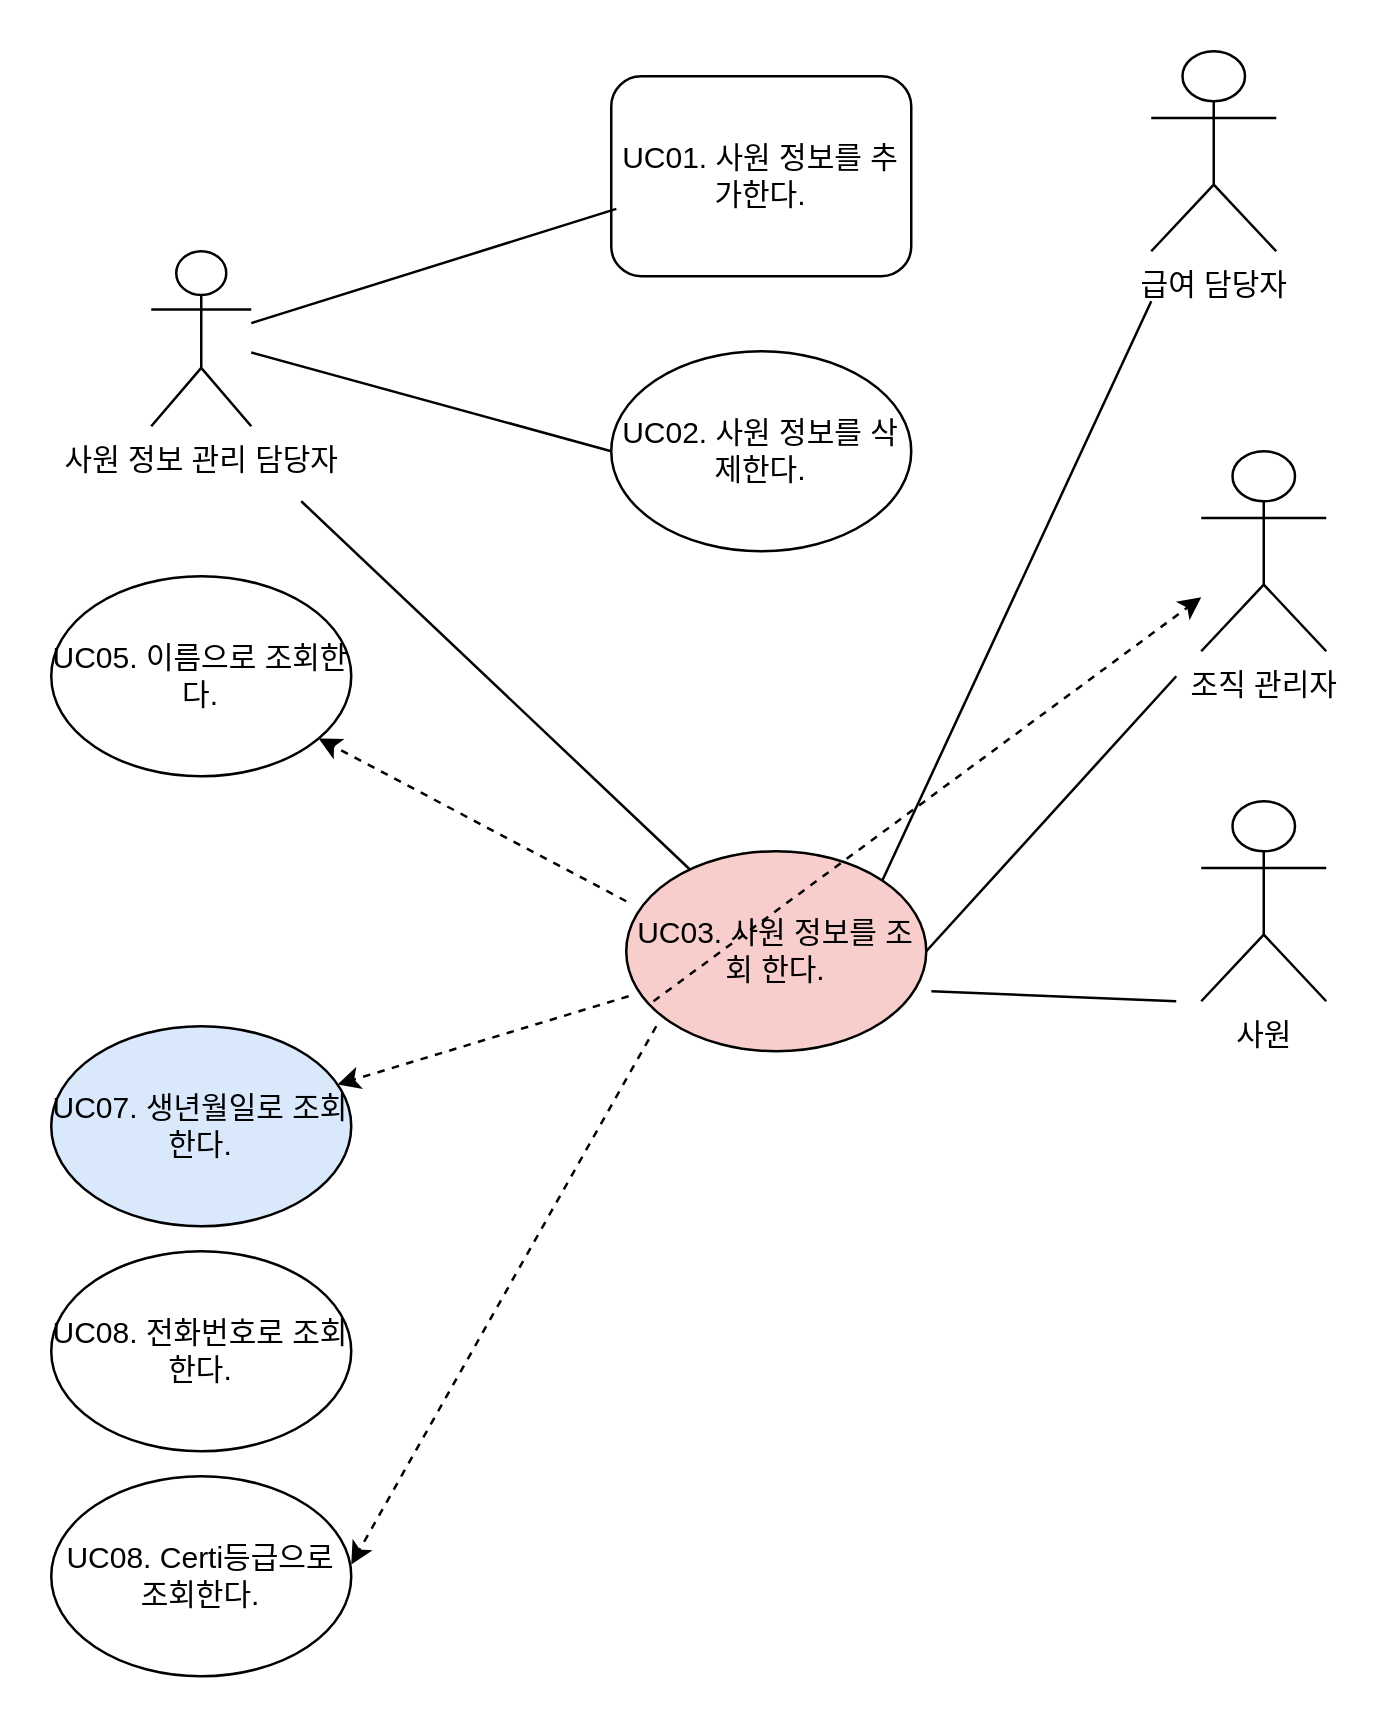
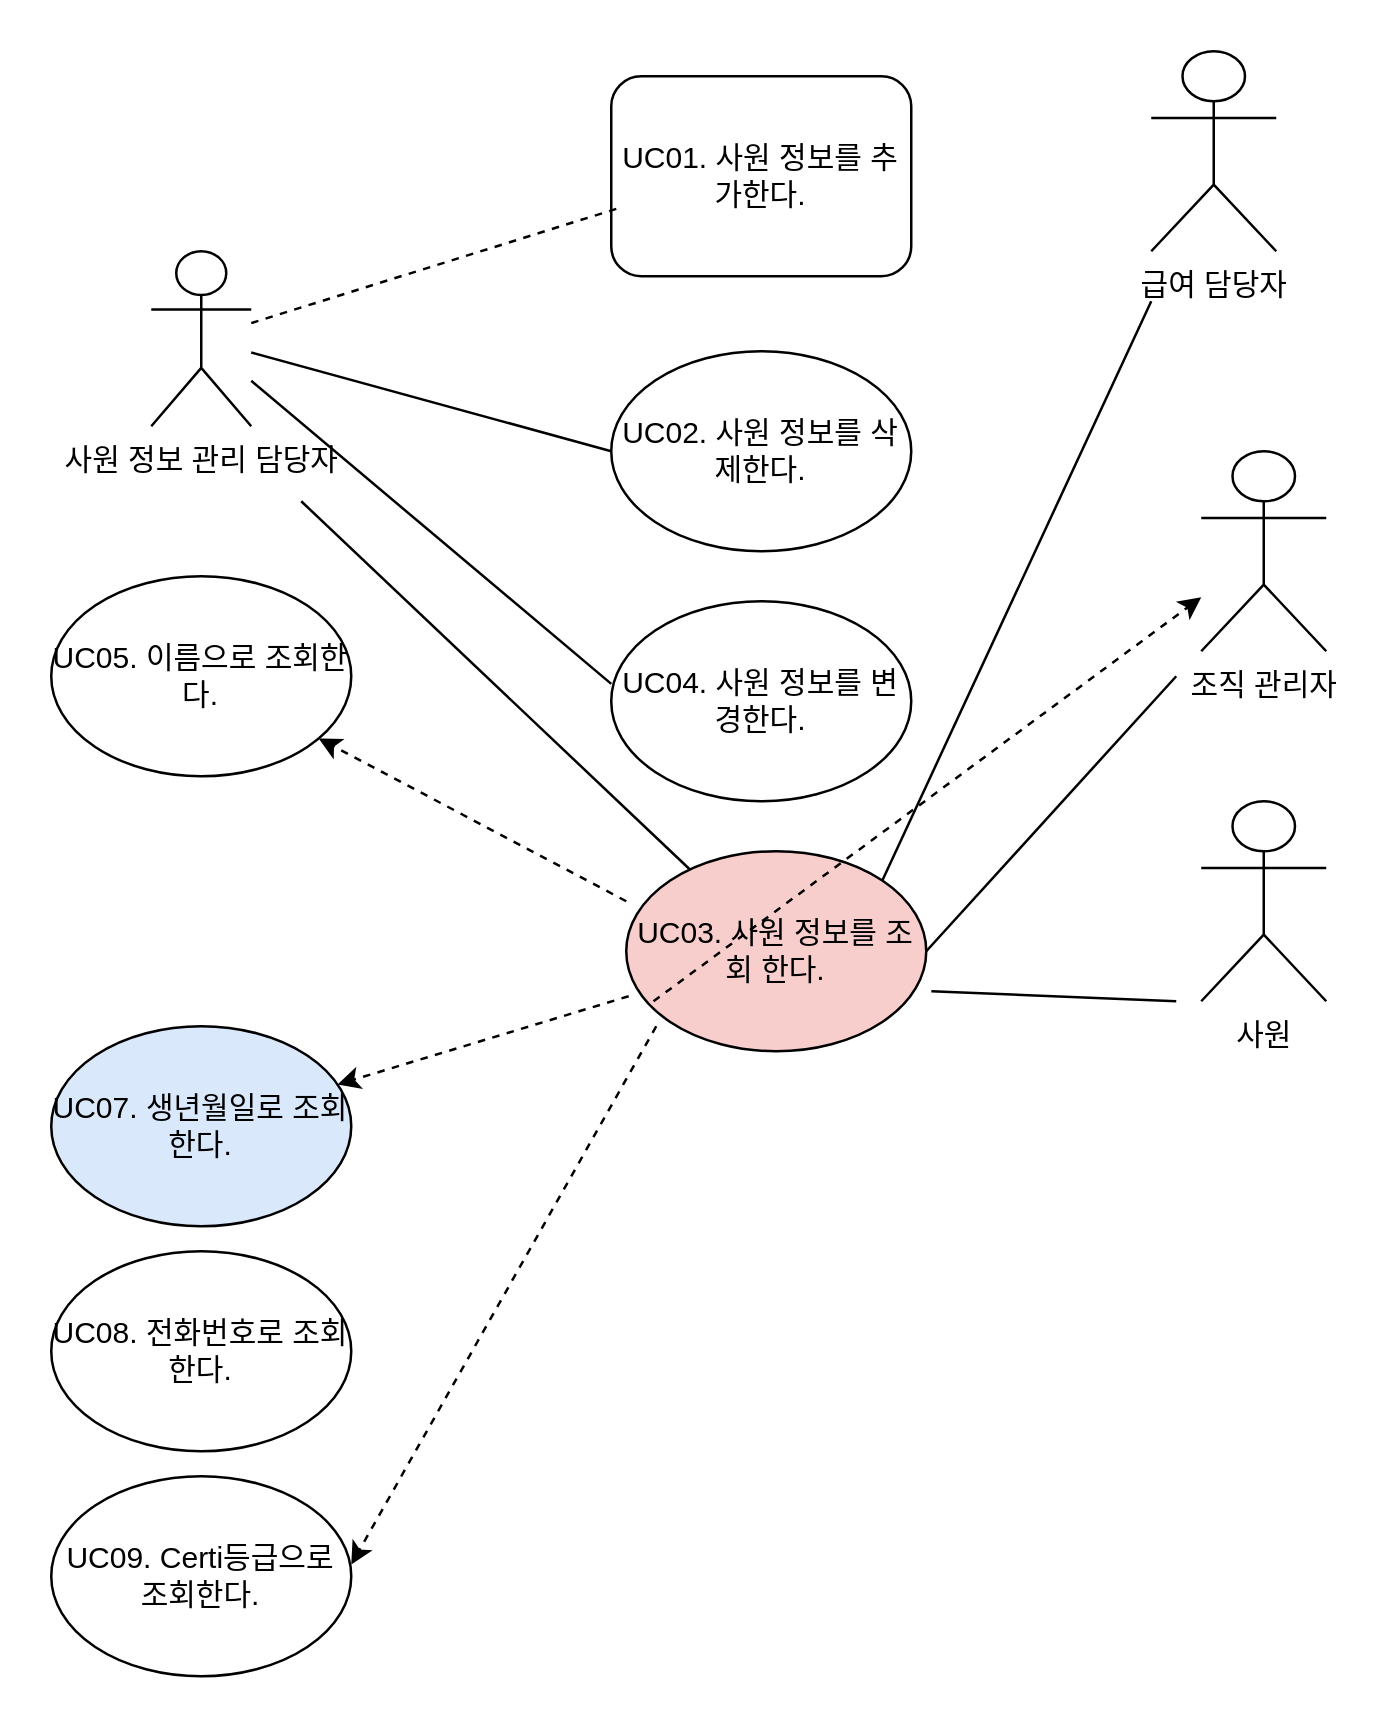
(433, 266) -> (433, 266)
none -> (431, 532)
none -> (761, 701)
(201, 1576) -> (201, 1576)
